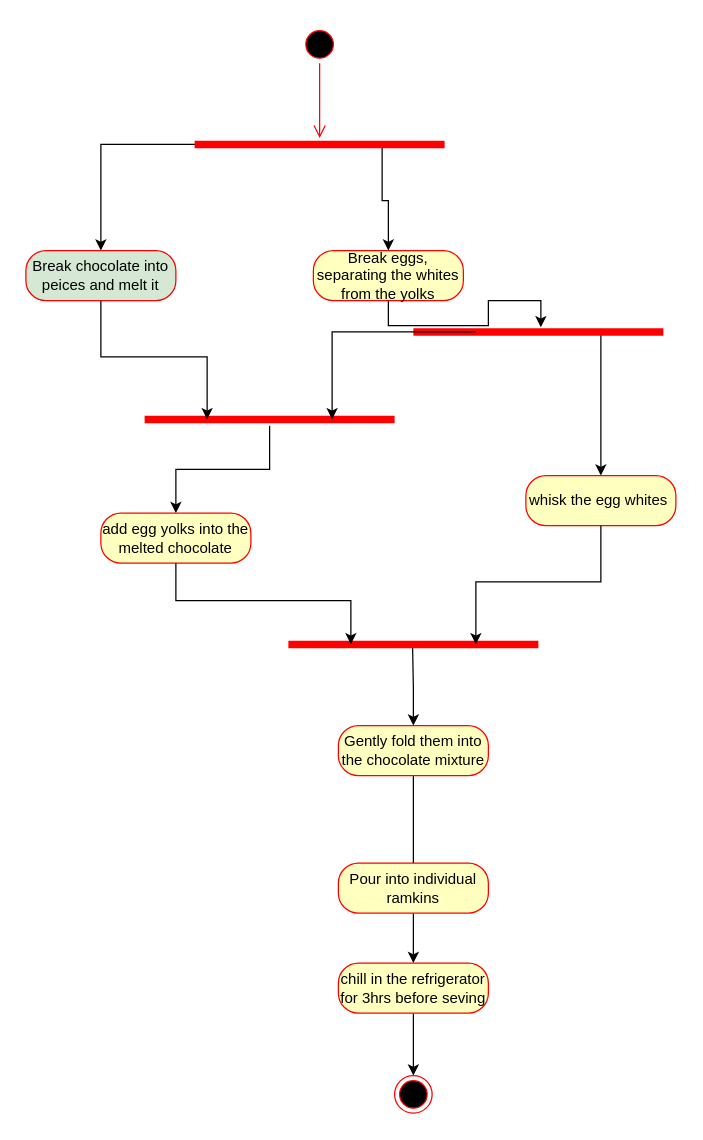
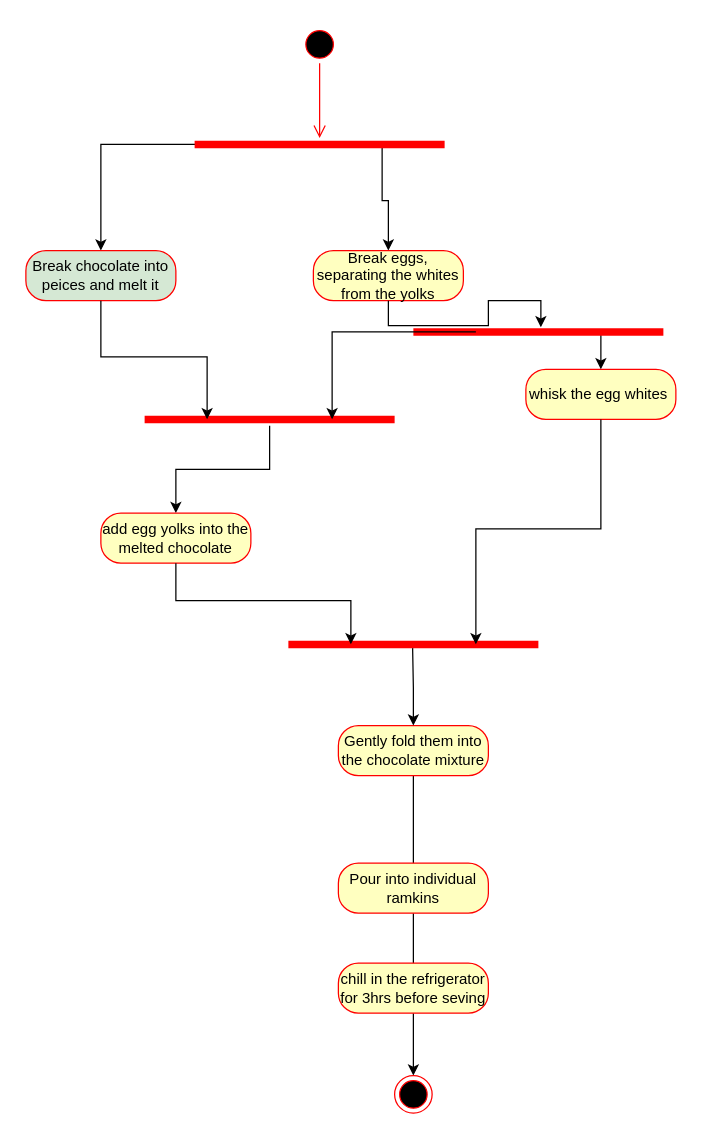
(601, 501) -> (601, 394)
(413, 953) -> (413, 956)
